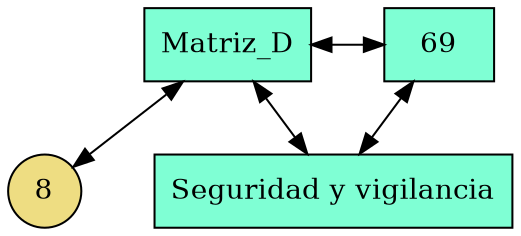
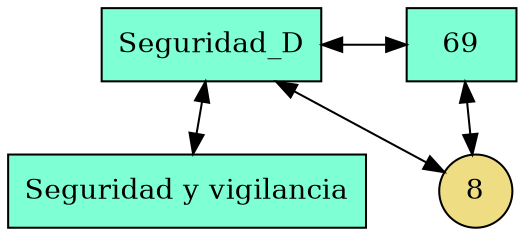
(228, 45) -> (211, 45)
(386, 118) -> (469, 118)
